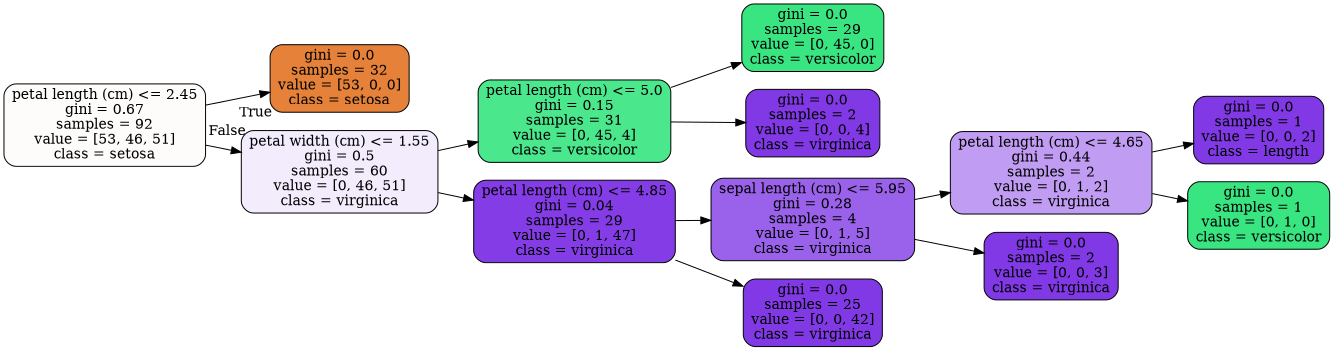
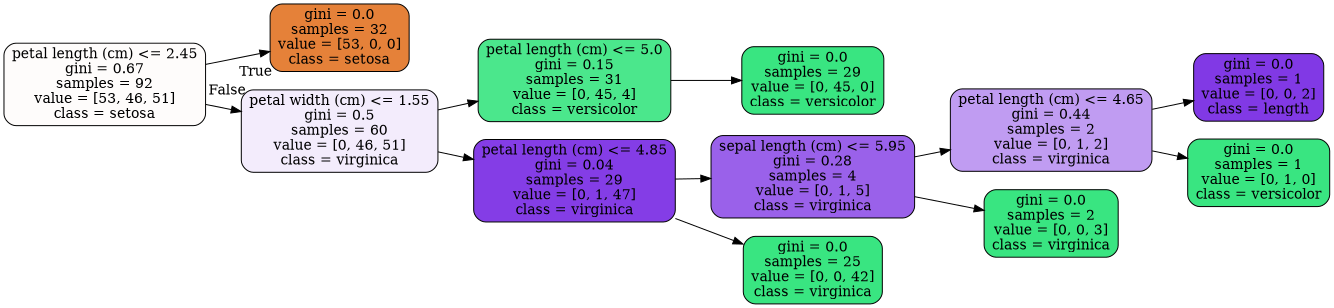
(813, 123) -> none
(1051, 266) -> (1051, 223)
(813, 313) -> (813, 270)
